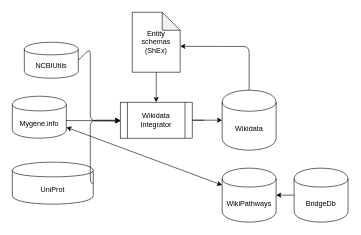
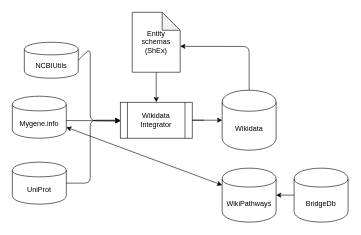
(53, 183) -> (39, 183)
